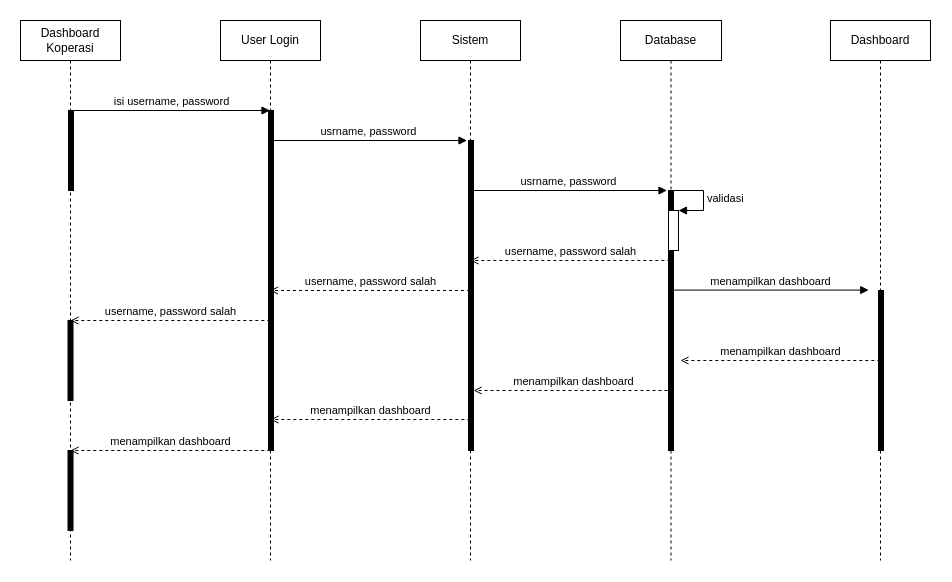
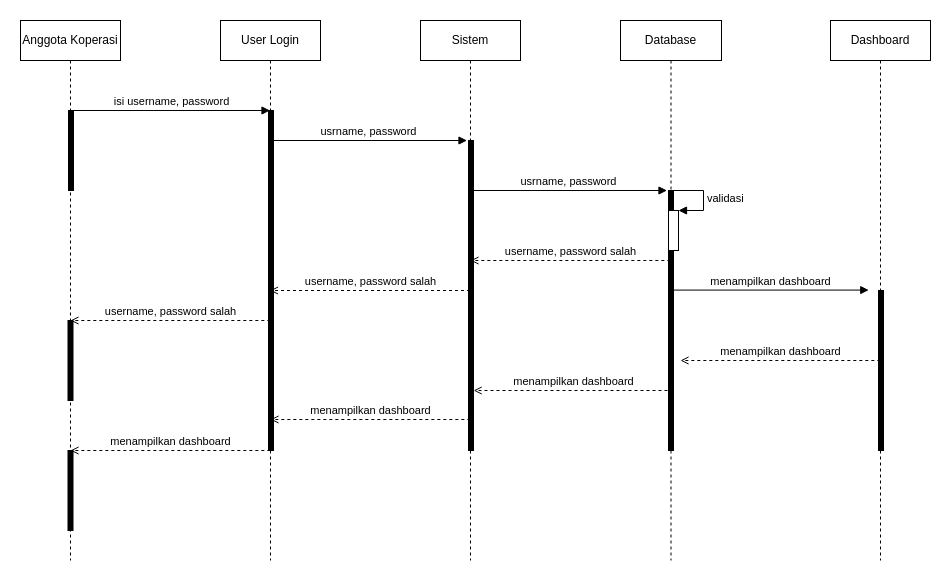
(71, 41) -> (71, 41)
